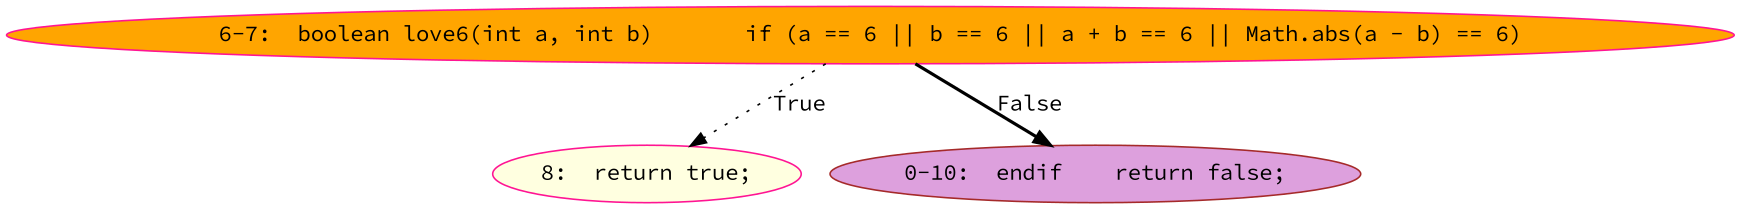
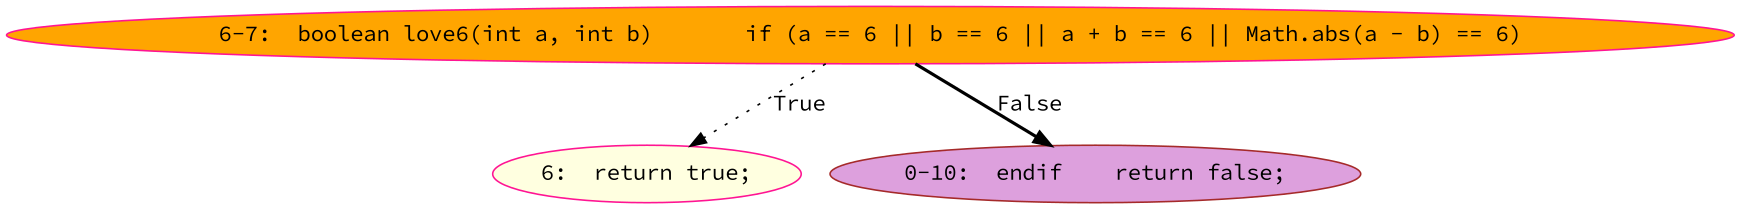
(647, 174) -> (647, 174)
